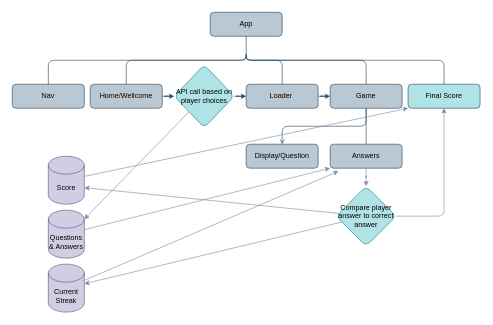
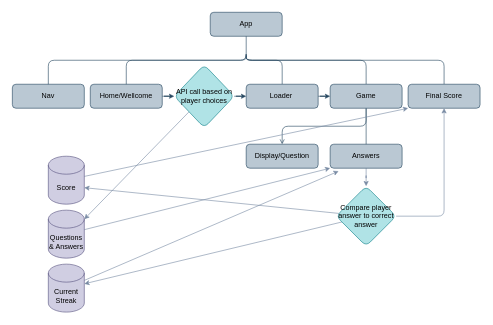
(444, 96) -> (444, 96)
